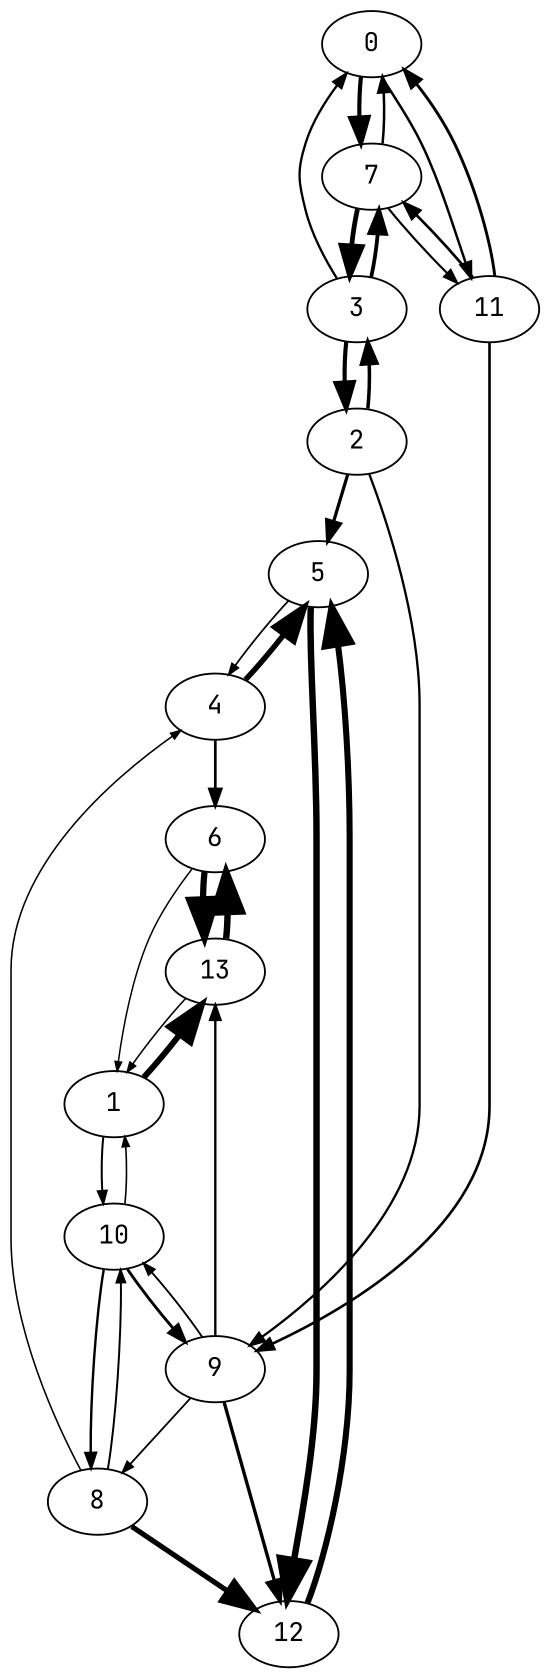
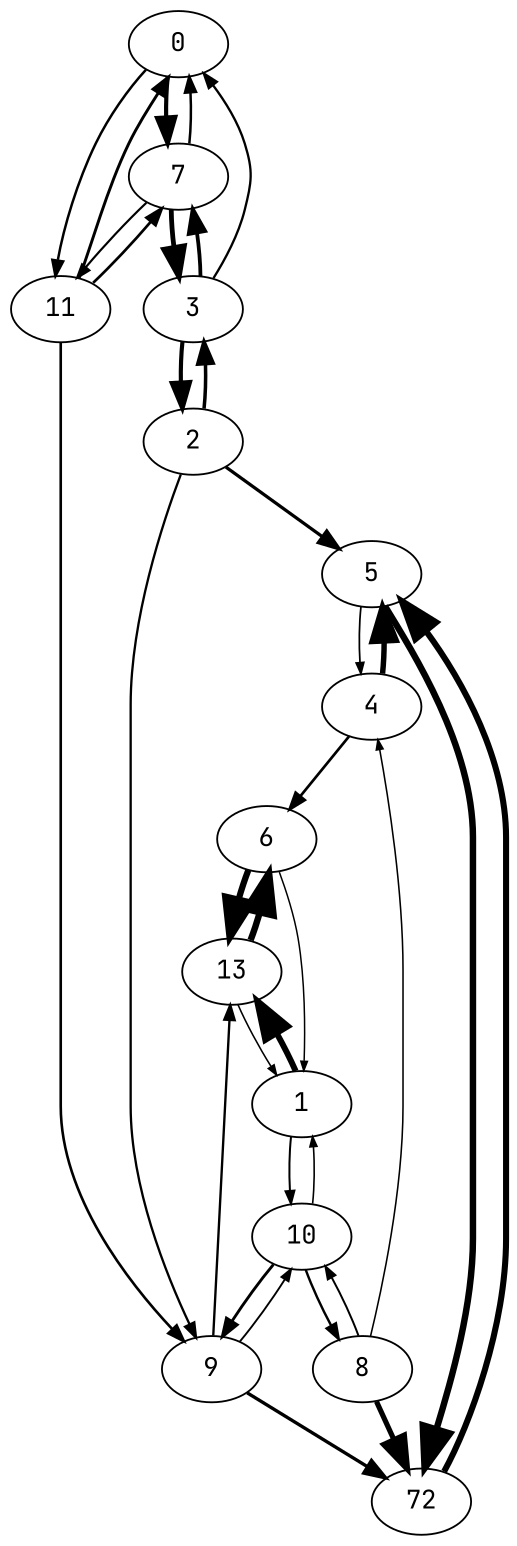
(160, 1431) -> none
(289, 1634) -> (421, 1502)
